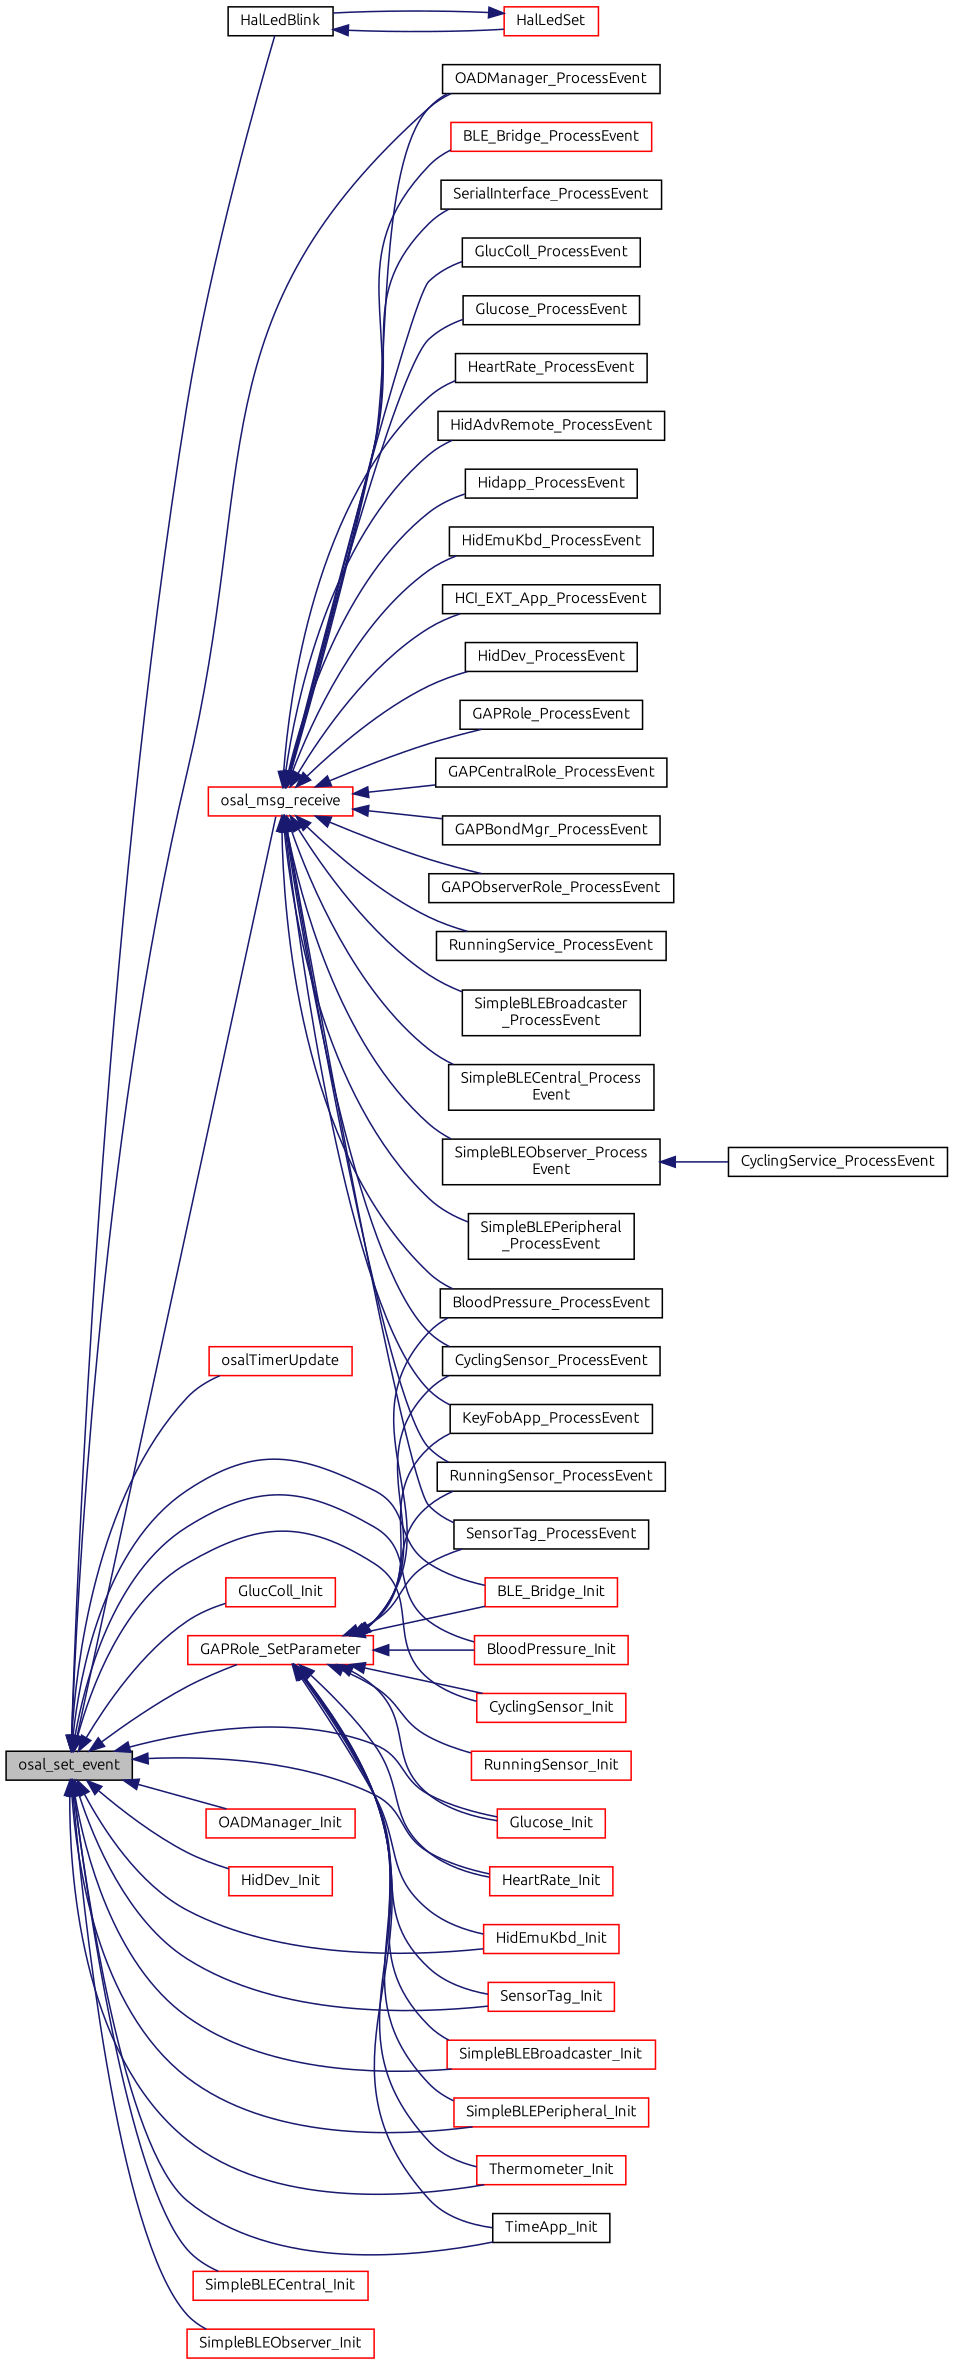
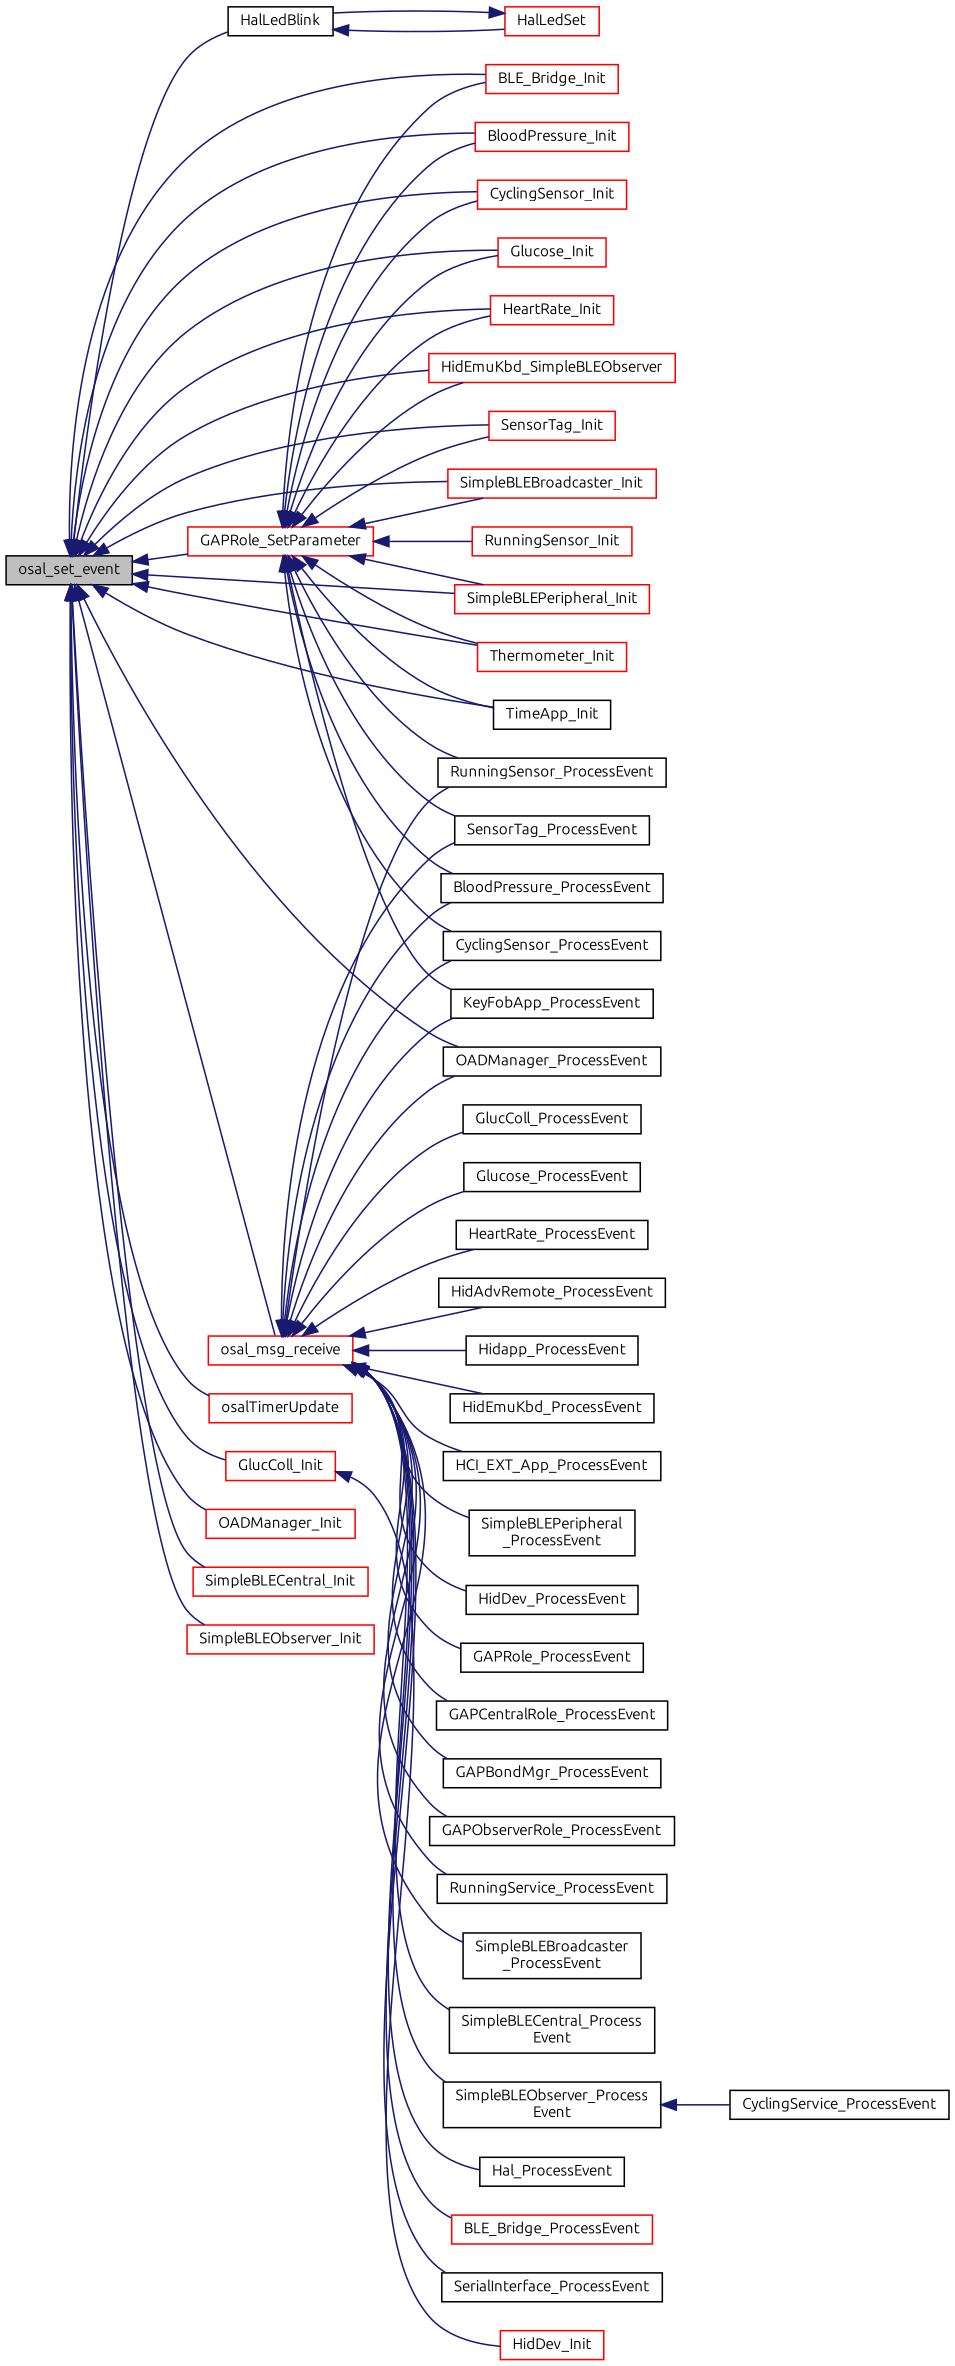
(160, 1837) -> (398, 1931)
(551, 1939) -> (552, 368)
none -> (552, 2172)
